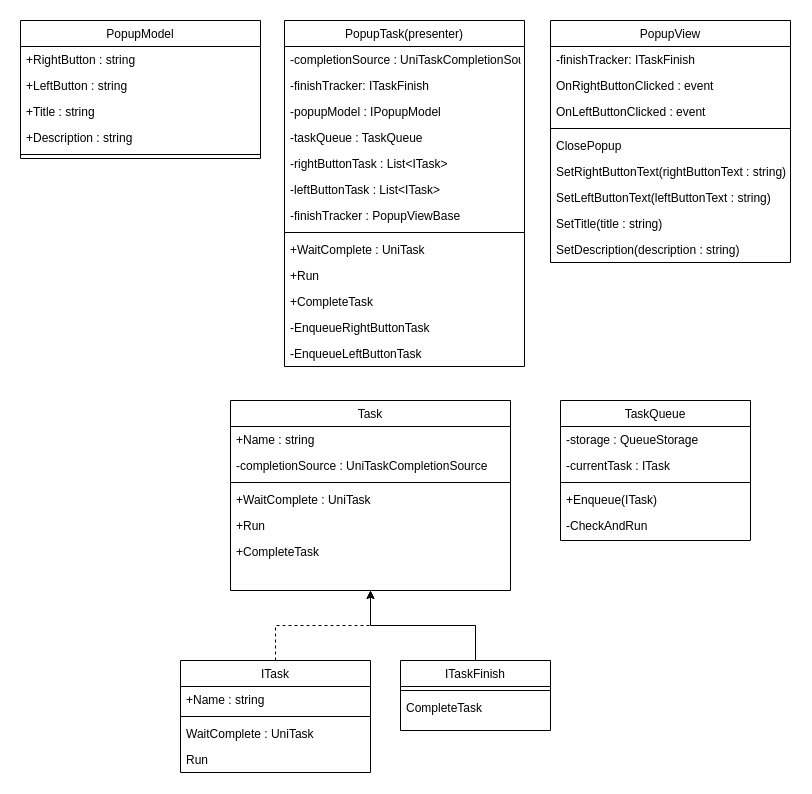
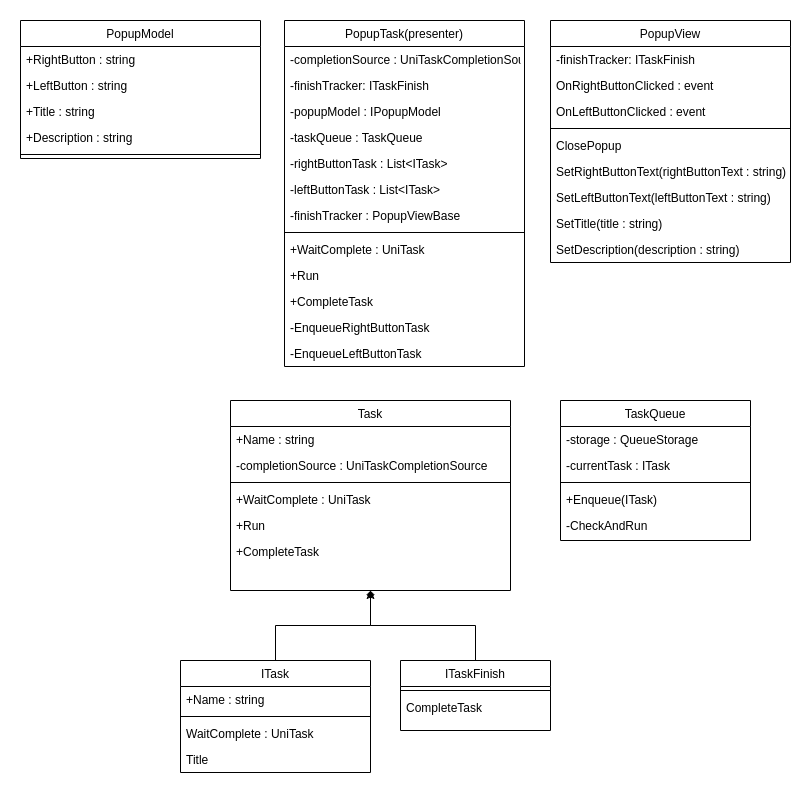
(306, 626) -> (306, 626)
(373, 626) -> (373, 626)
(196, 760) -> (200, 760)
